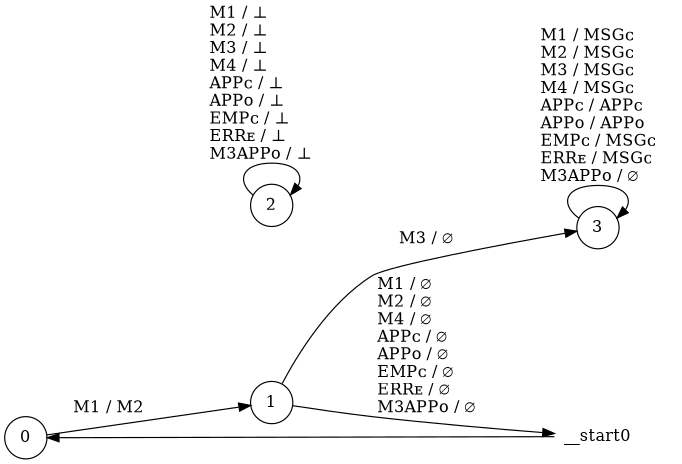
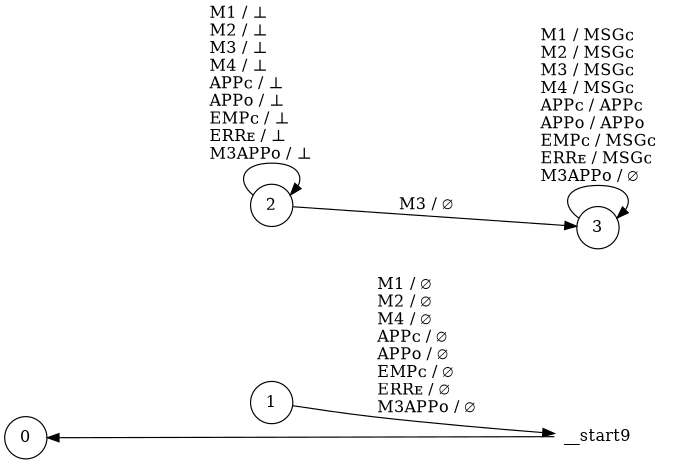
(399, 267) -> (429, 216)
(143, 421) -> none
(598, 437) -> (598, 437)
